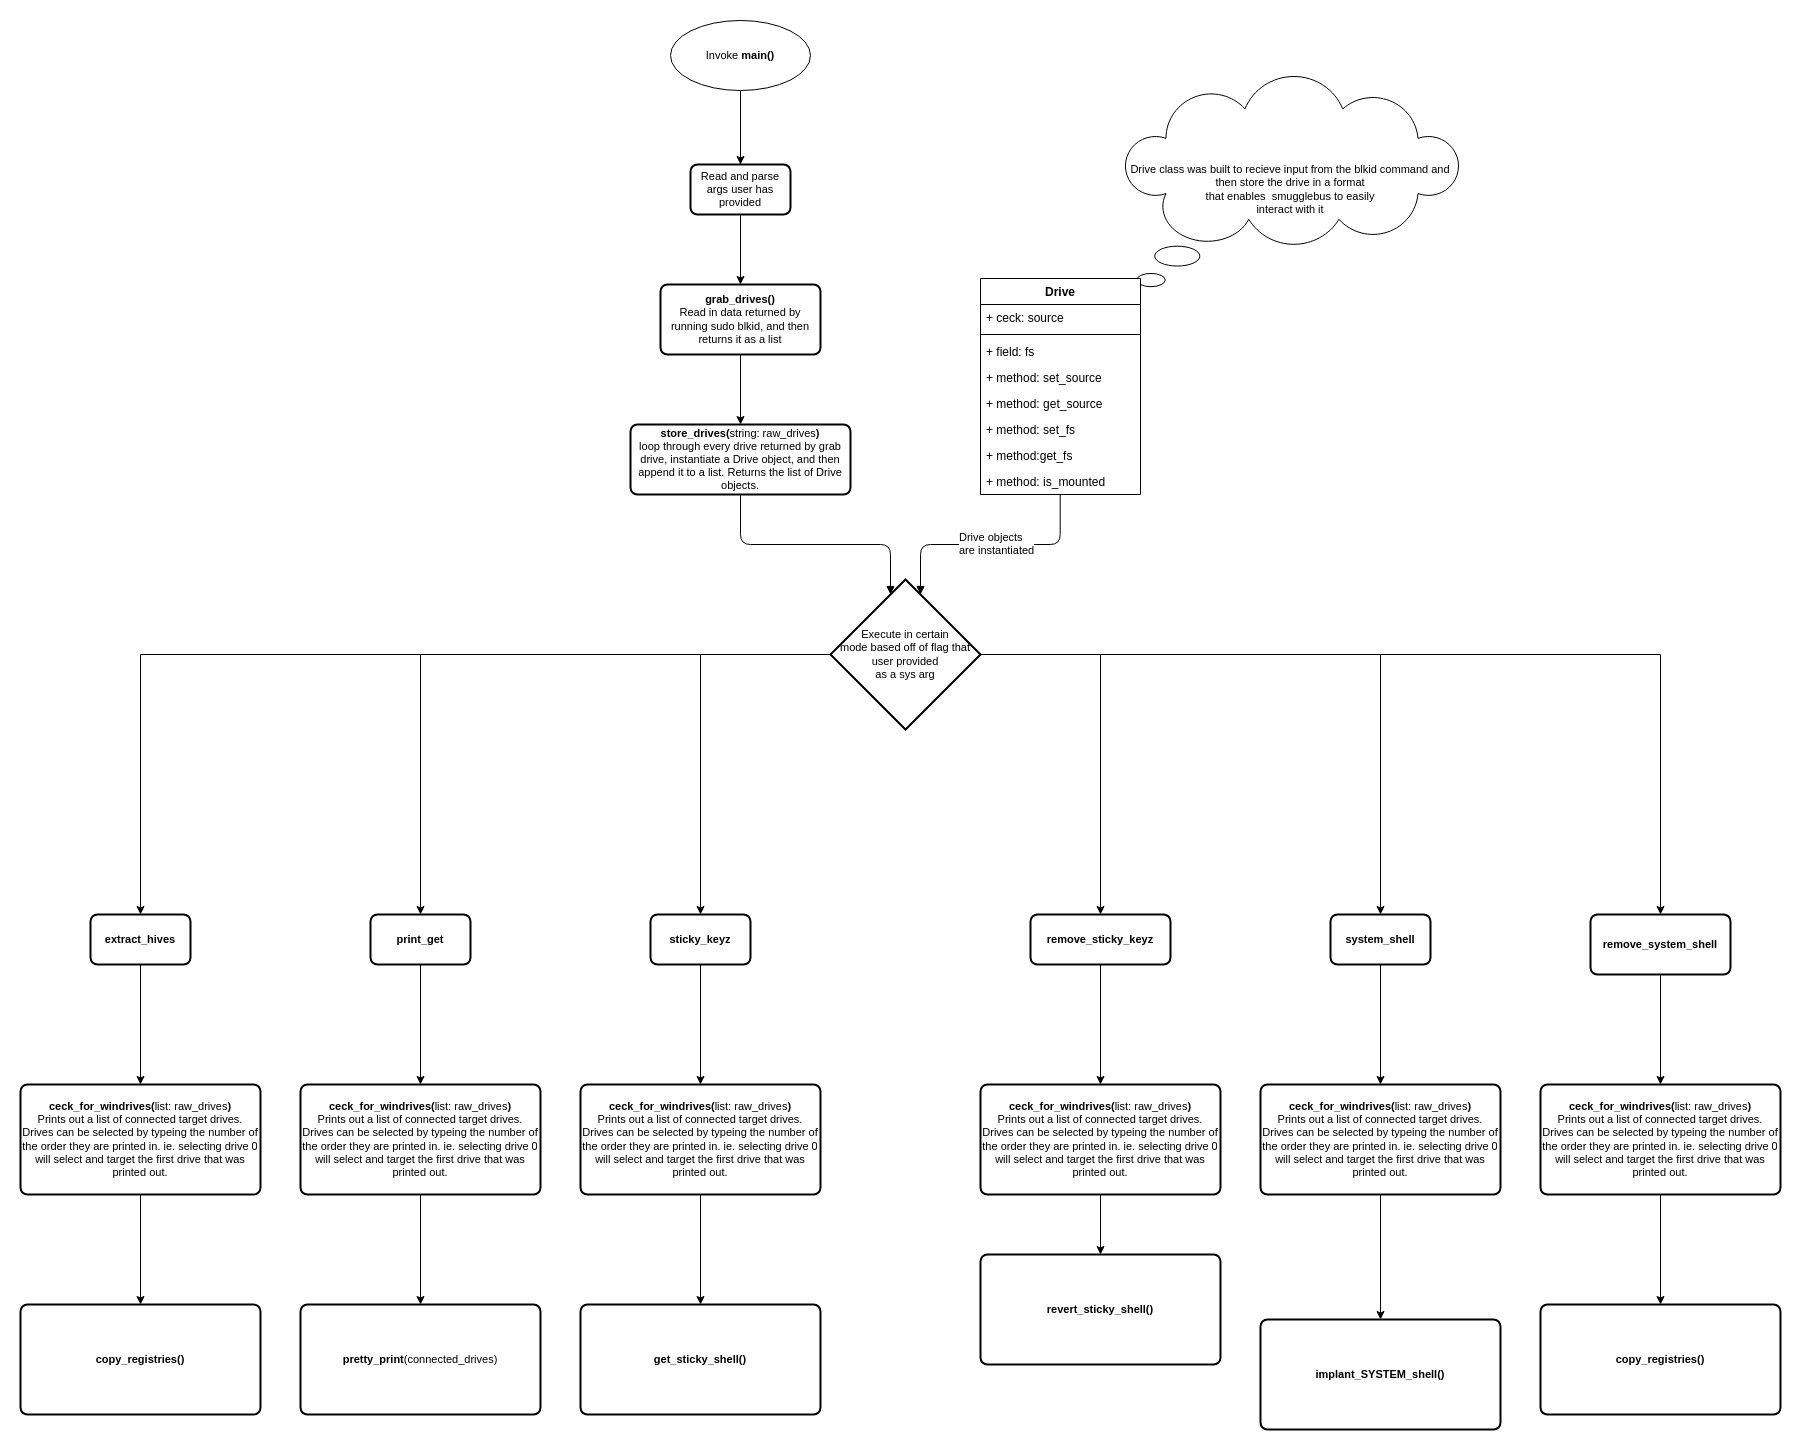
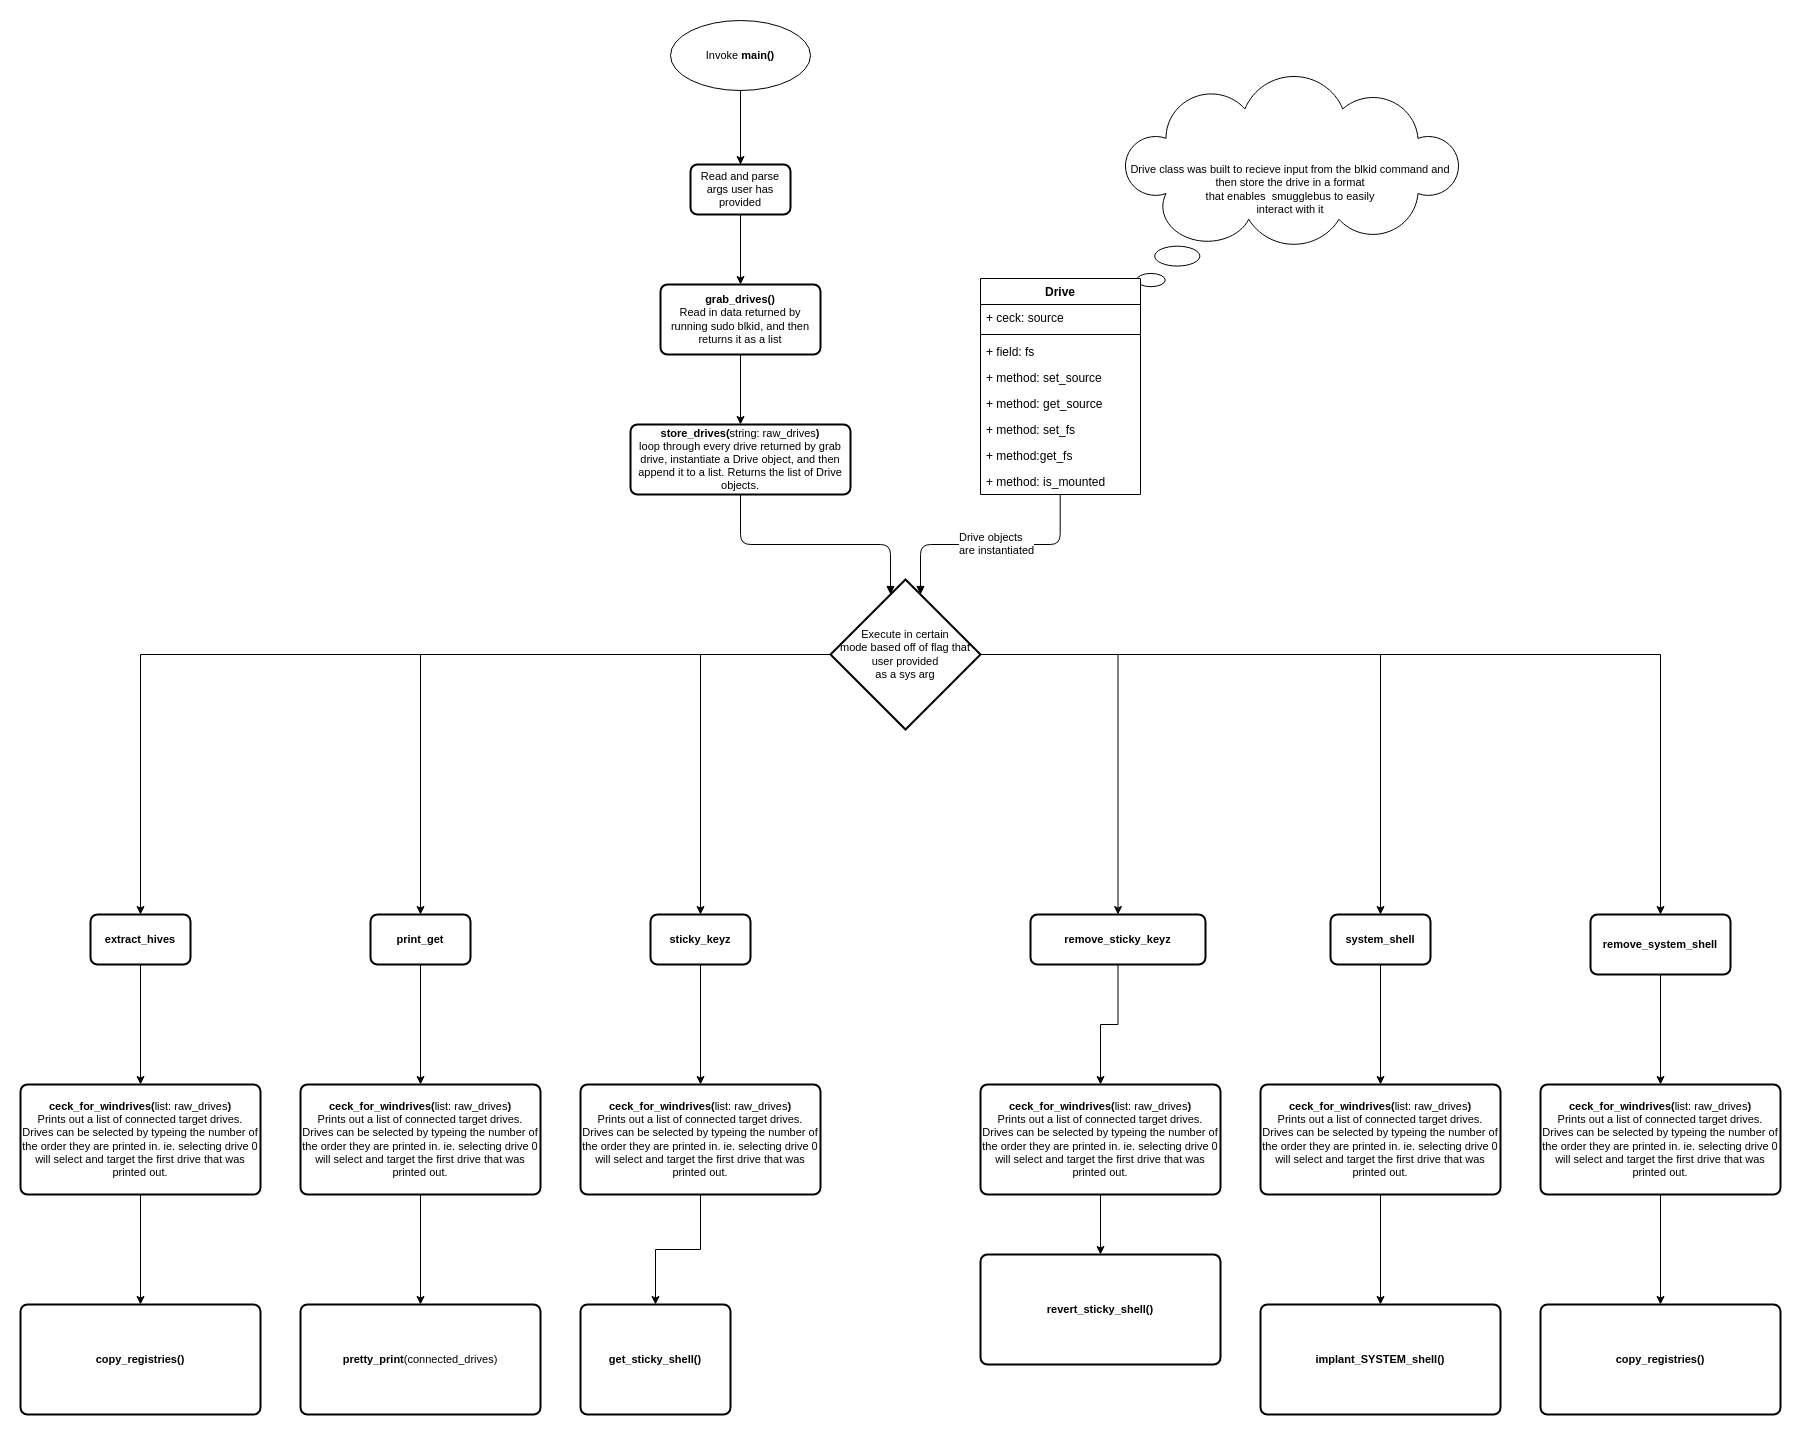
(1101, 940) -> (1118, 940)
(701, 1360) -> (656, 1360)
(1381, 1375) -> (1381, 1360)
